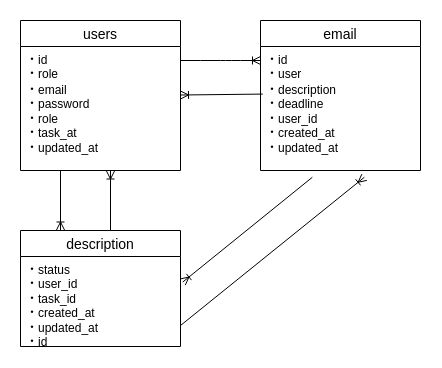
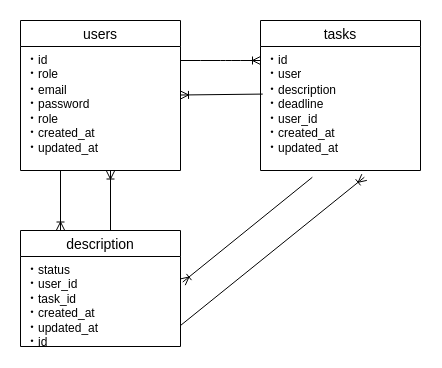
(340, 34) -> (340, 34)
(66, 120) -> (66, 120)
